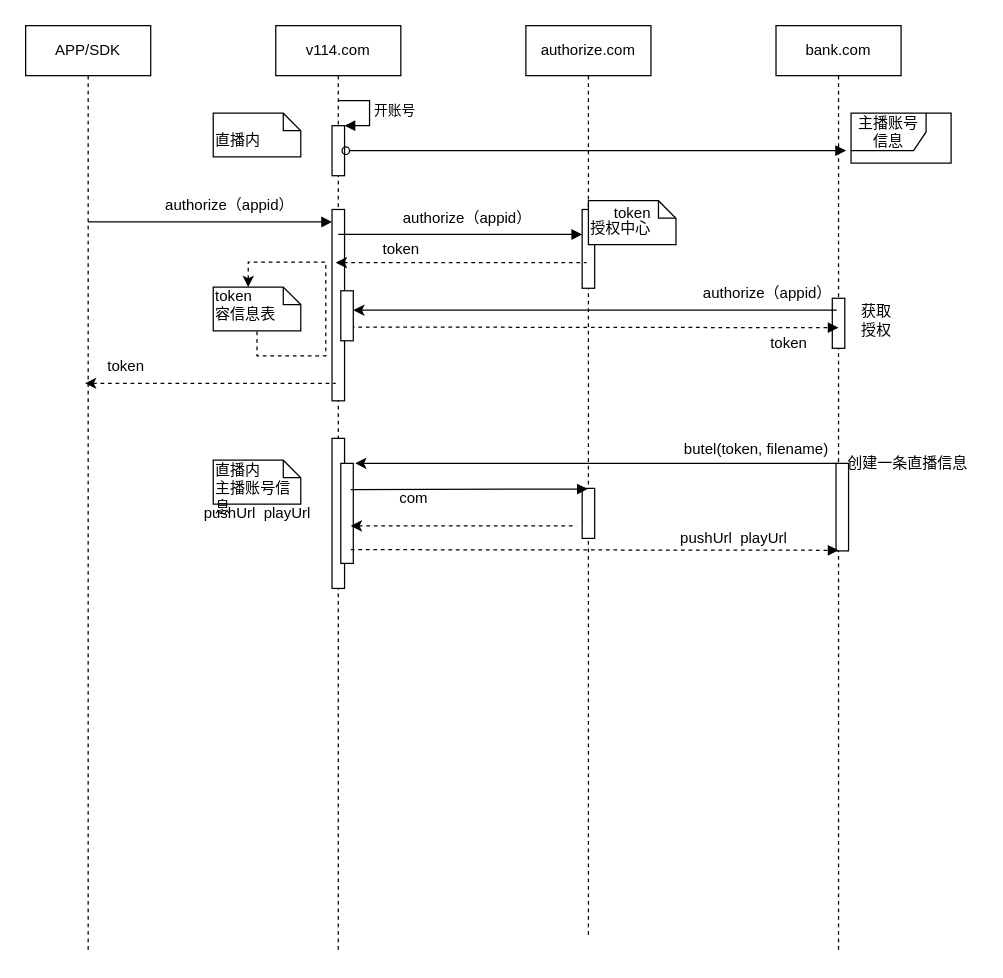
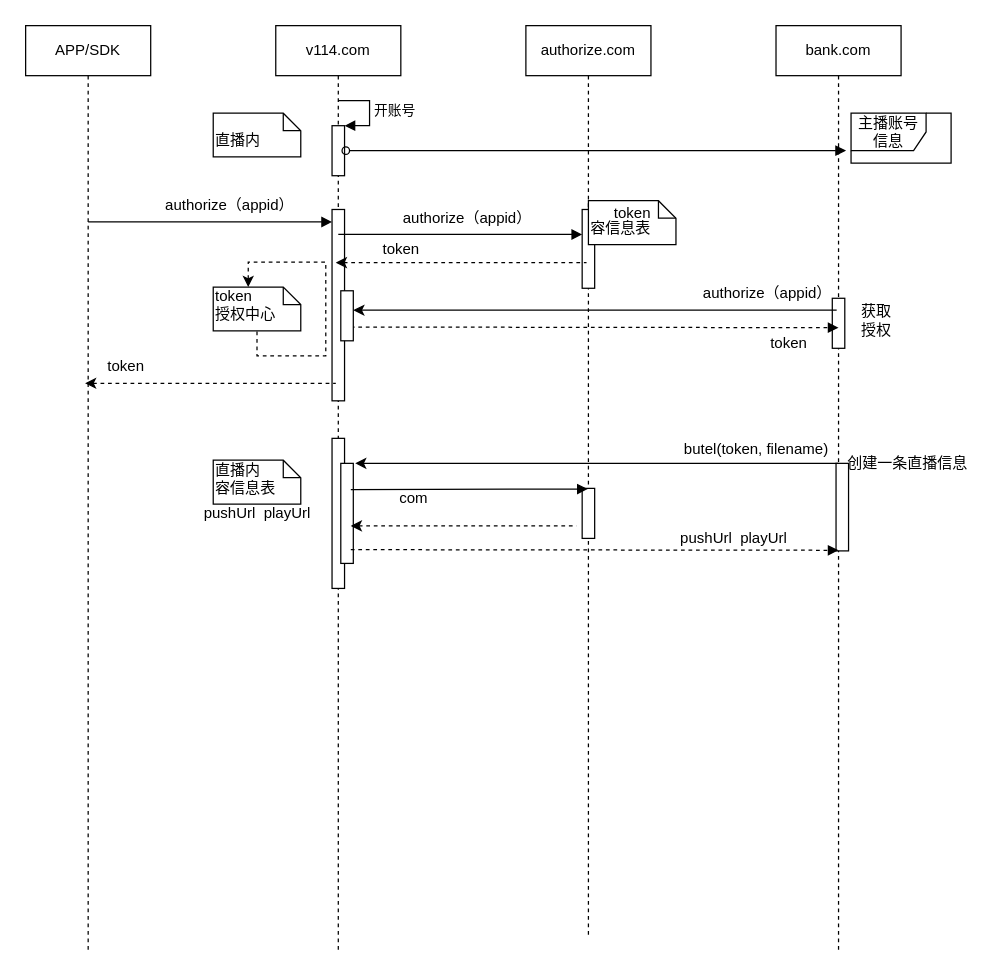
(621, 211) -> (621, 211)
(246, 306) -> (246, 306)
(258, 489) -> (246, 480)
